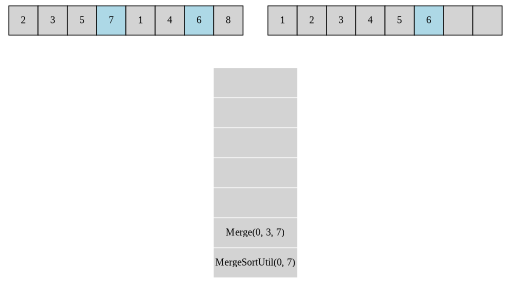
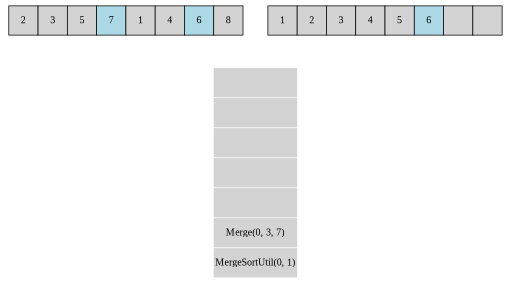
(255, 262) -> (255, 262)
